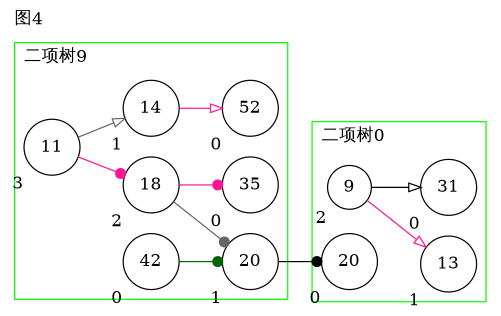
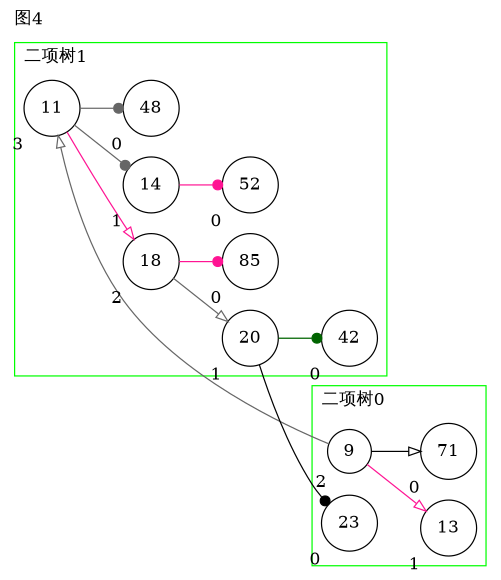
(56, 57) -> (56, 57)
none -> (151, 108)
(195, 108) -> (196, 185)
(96, 130) -> (98, 143)
(97, 164) -> (96, 181)
(250, 185) -> (250, 262)
(449, 187) -> (449, 451)
(197, 220) -> (196, 296)
(196, 262) -> (295, 338)
(349, 262) -> (349, 523)
none -> (152, 333)
